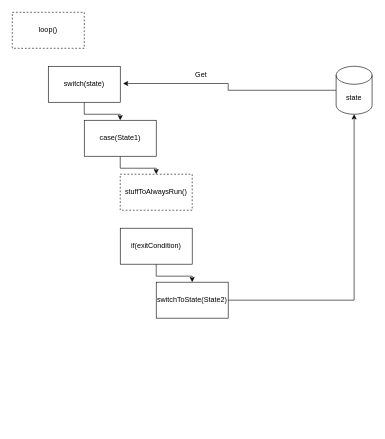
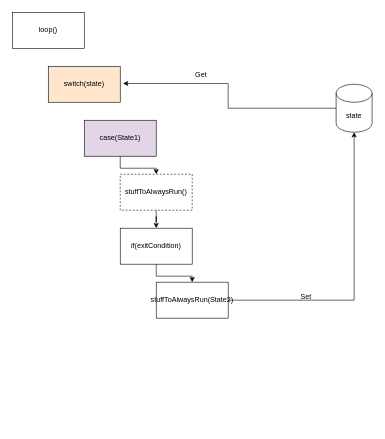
(48, 30) -> (48, 30)
(84, 84) -> (84, 84)
(354, 90) -> (354, 108)
(119, 114) -> none
(120, 138) -> (120, 138)
none -> (156, 219)
none -> (306, 297)
(192, 300) -> (192, 300)
